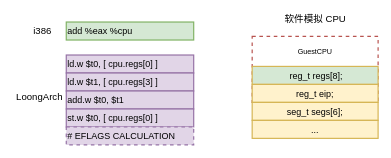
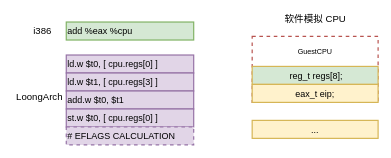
(315, 93) -> (315, 93)
(315, 111) -> none
